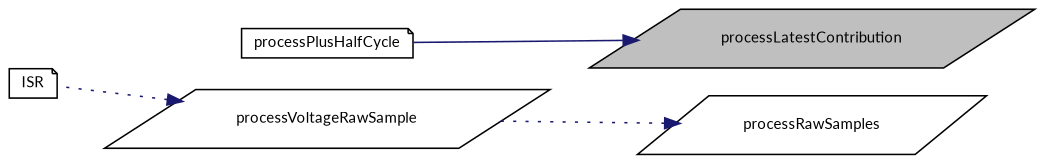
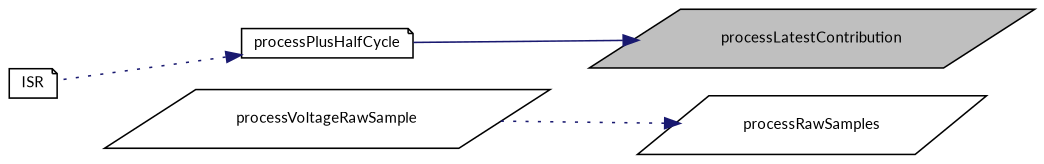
(113, 93) -> (142, 69)
